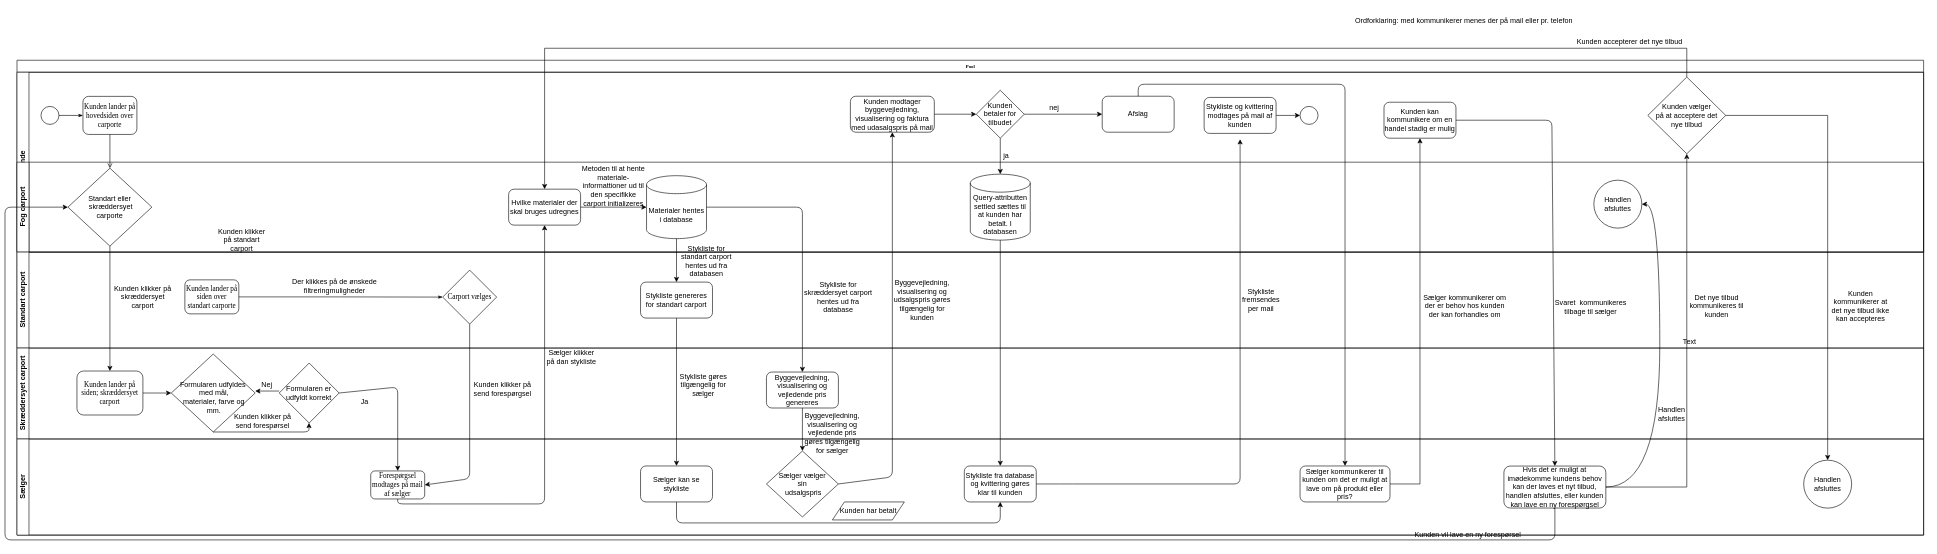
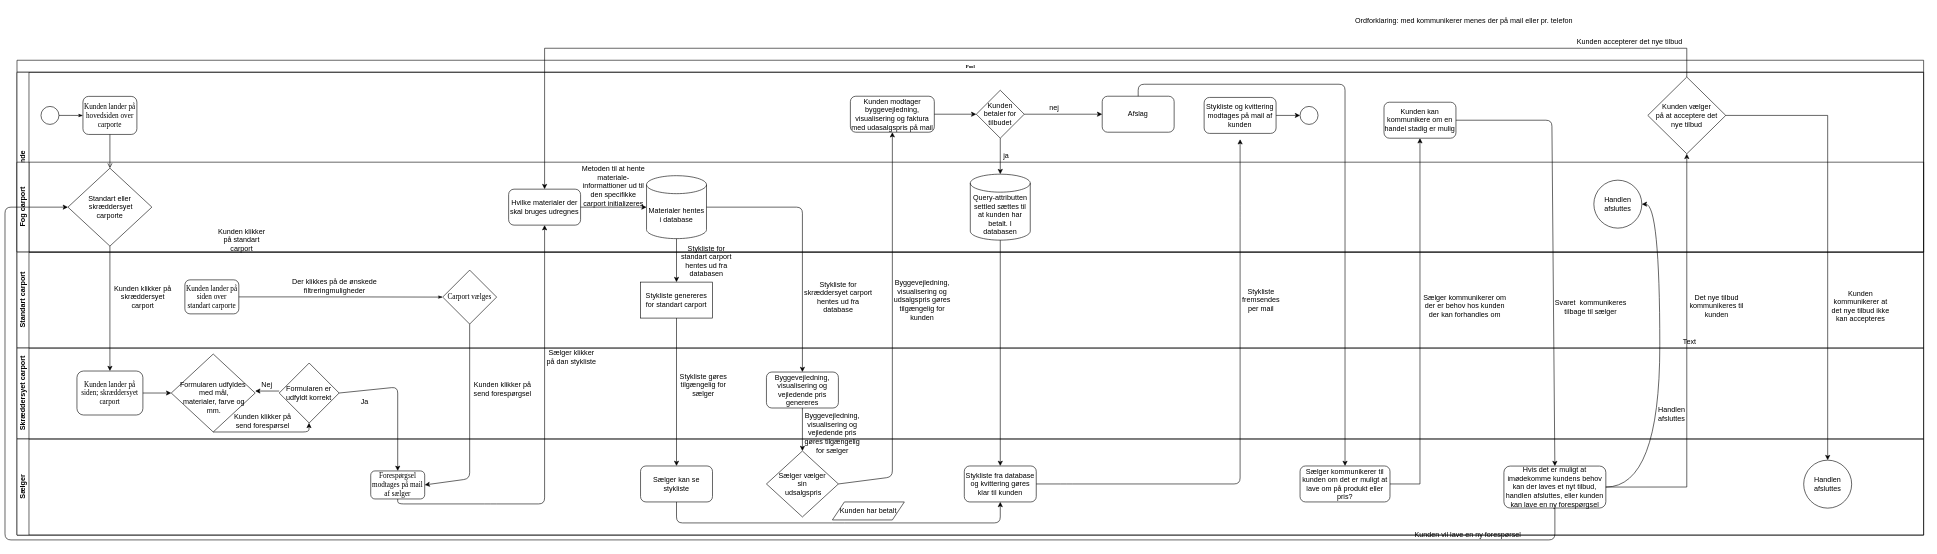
(677, 300) -> (677, 300)
